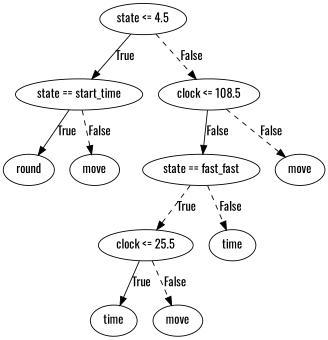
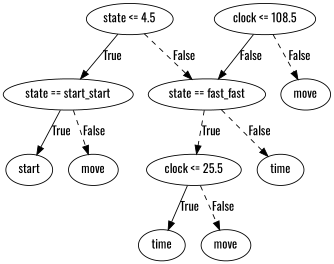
(173, 53) -> (165, 53)
(79, 94) -> (68, 94)
(29, 170) -> (29, 170)
